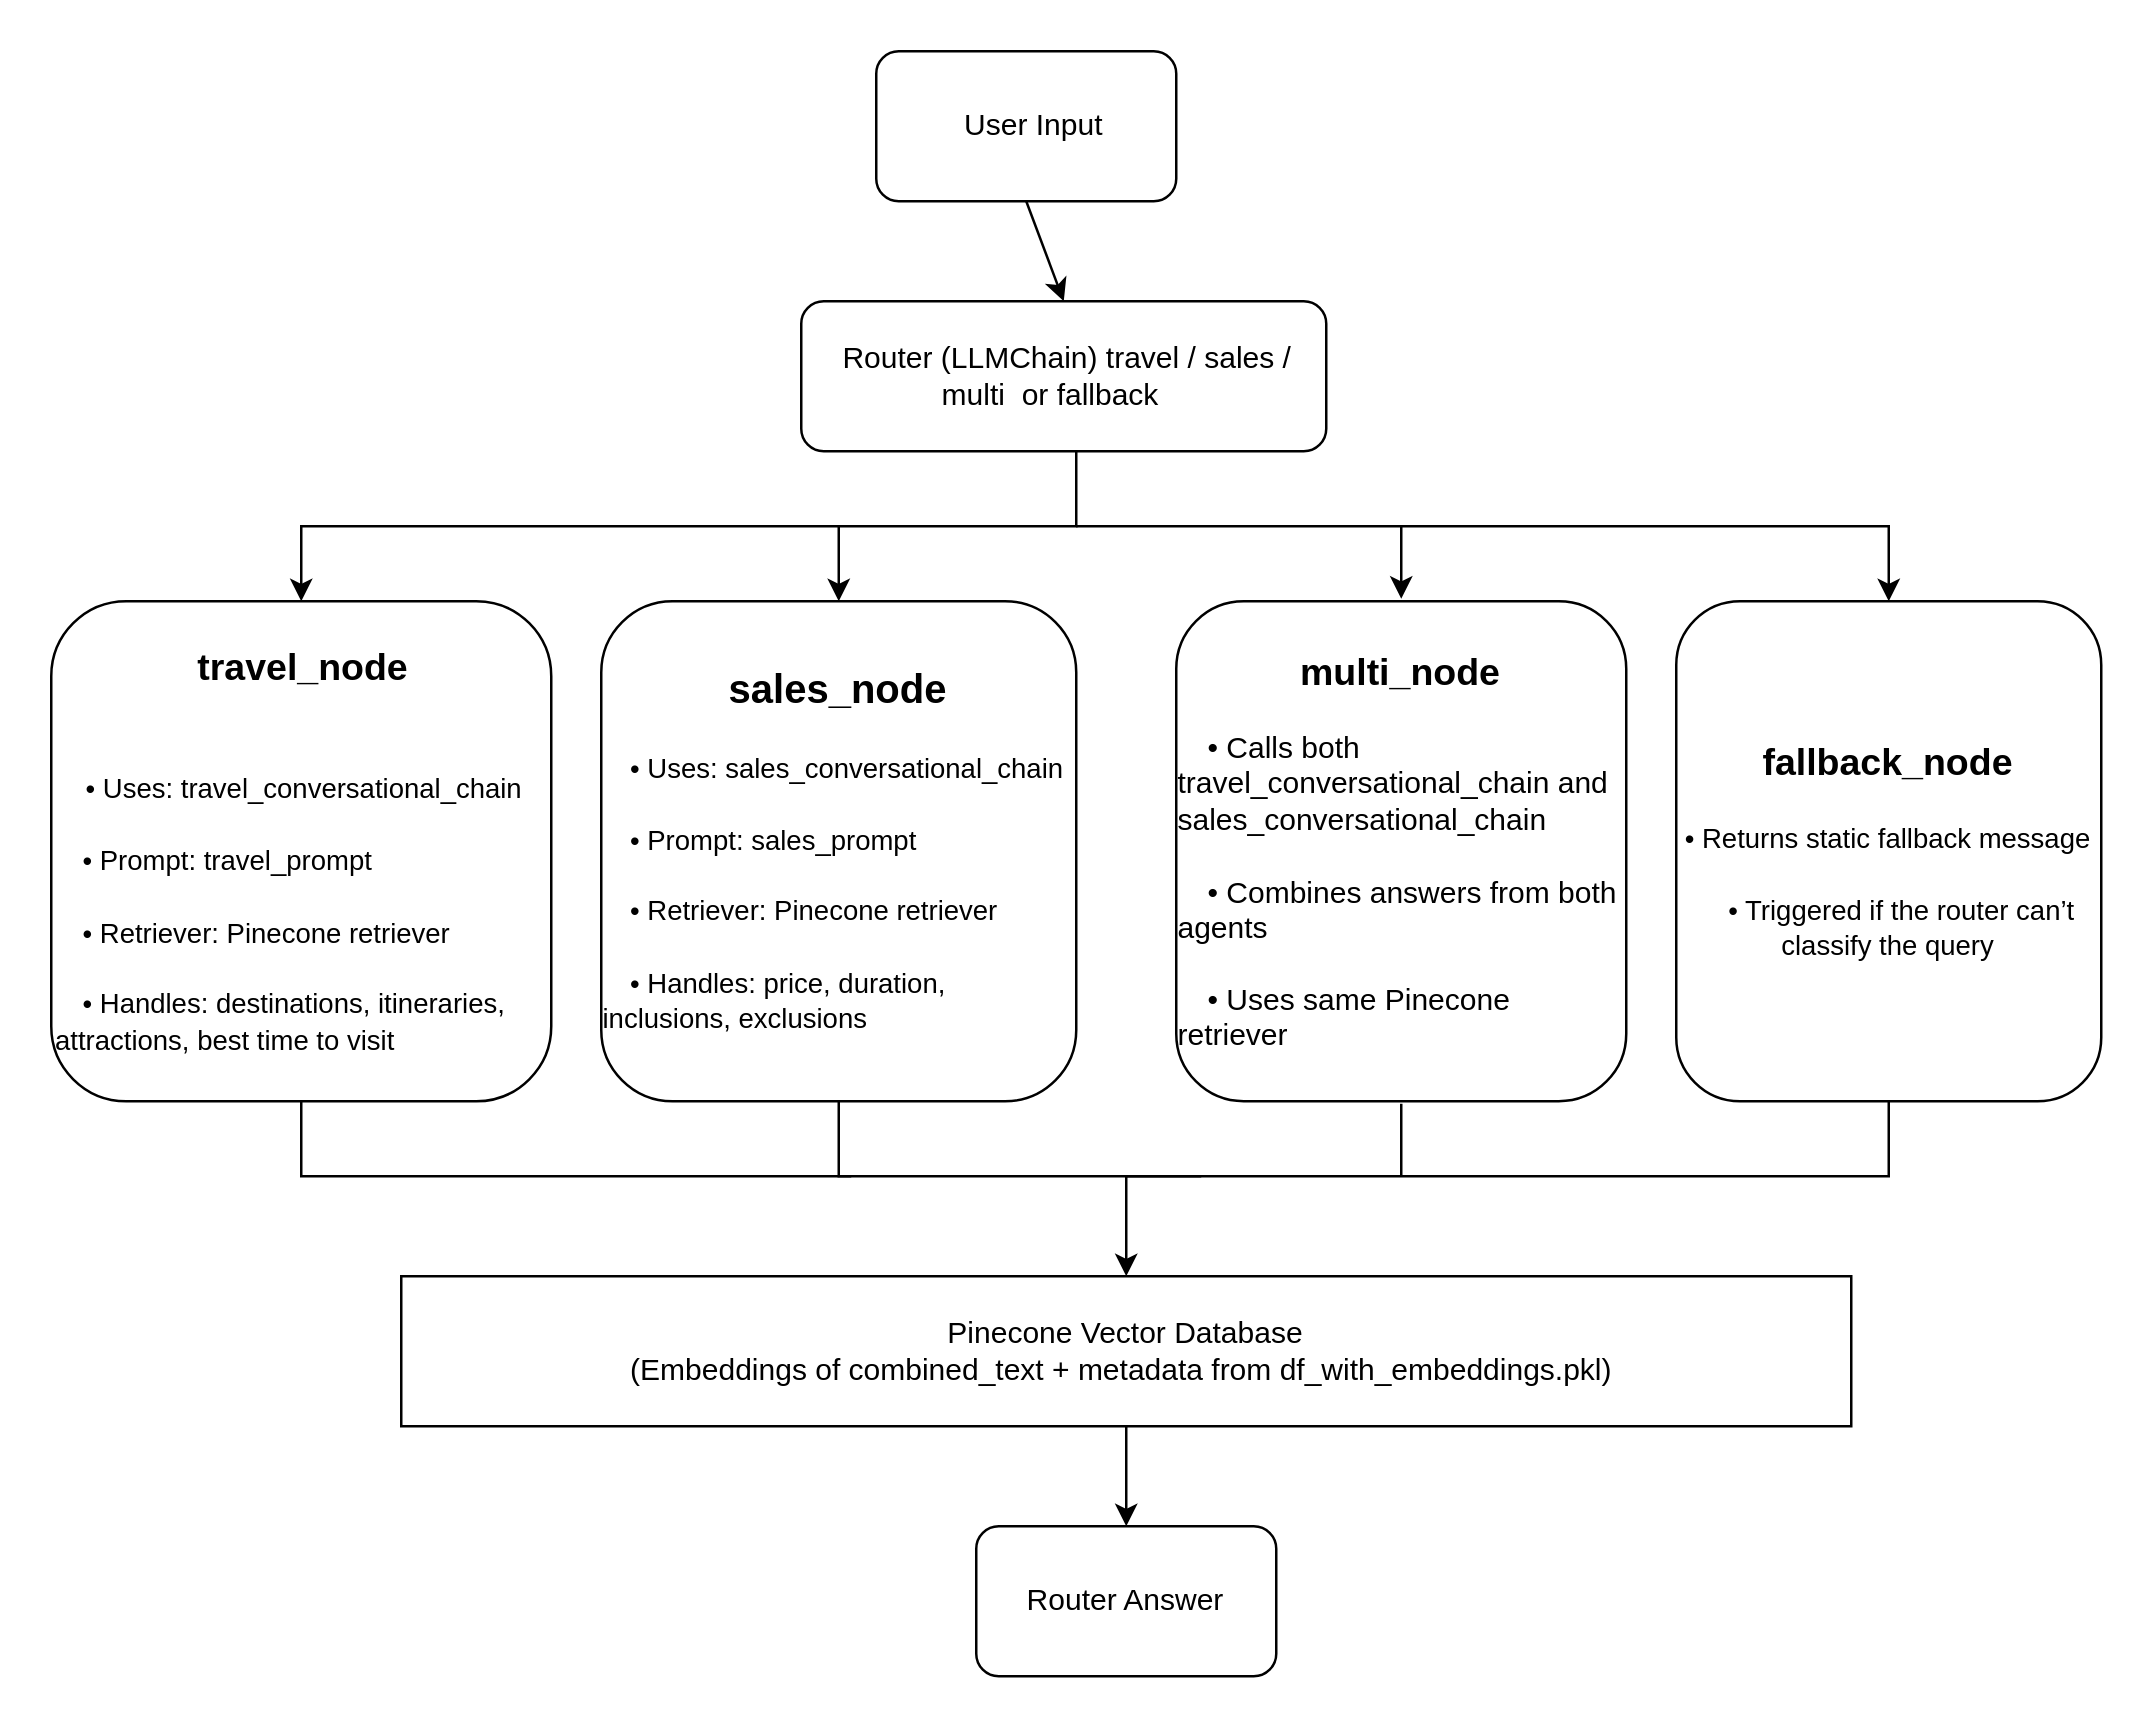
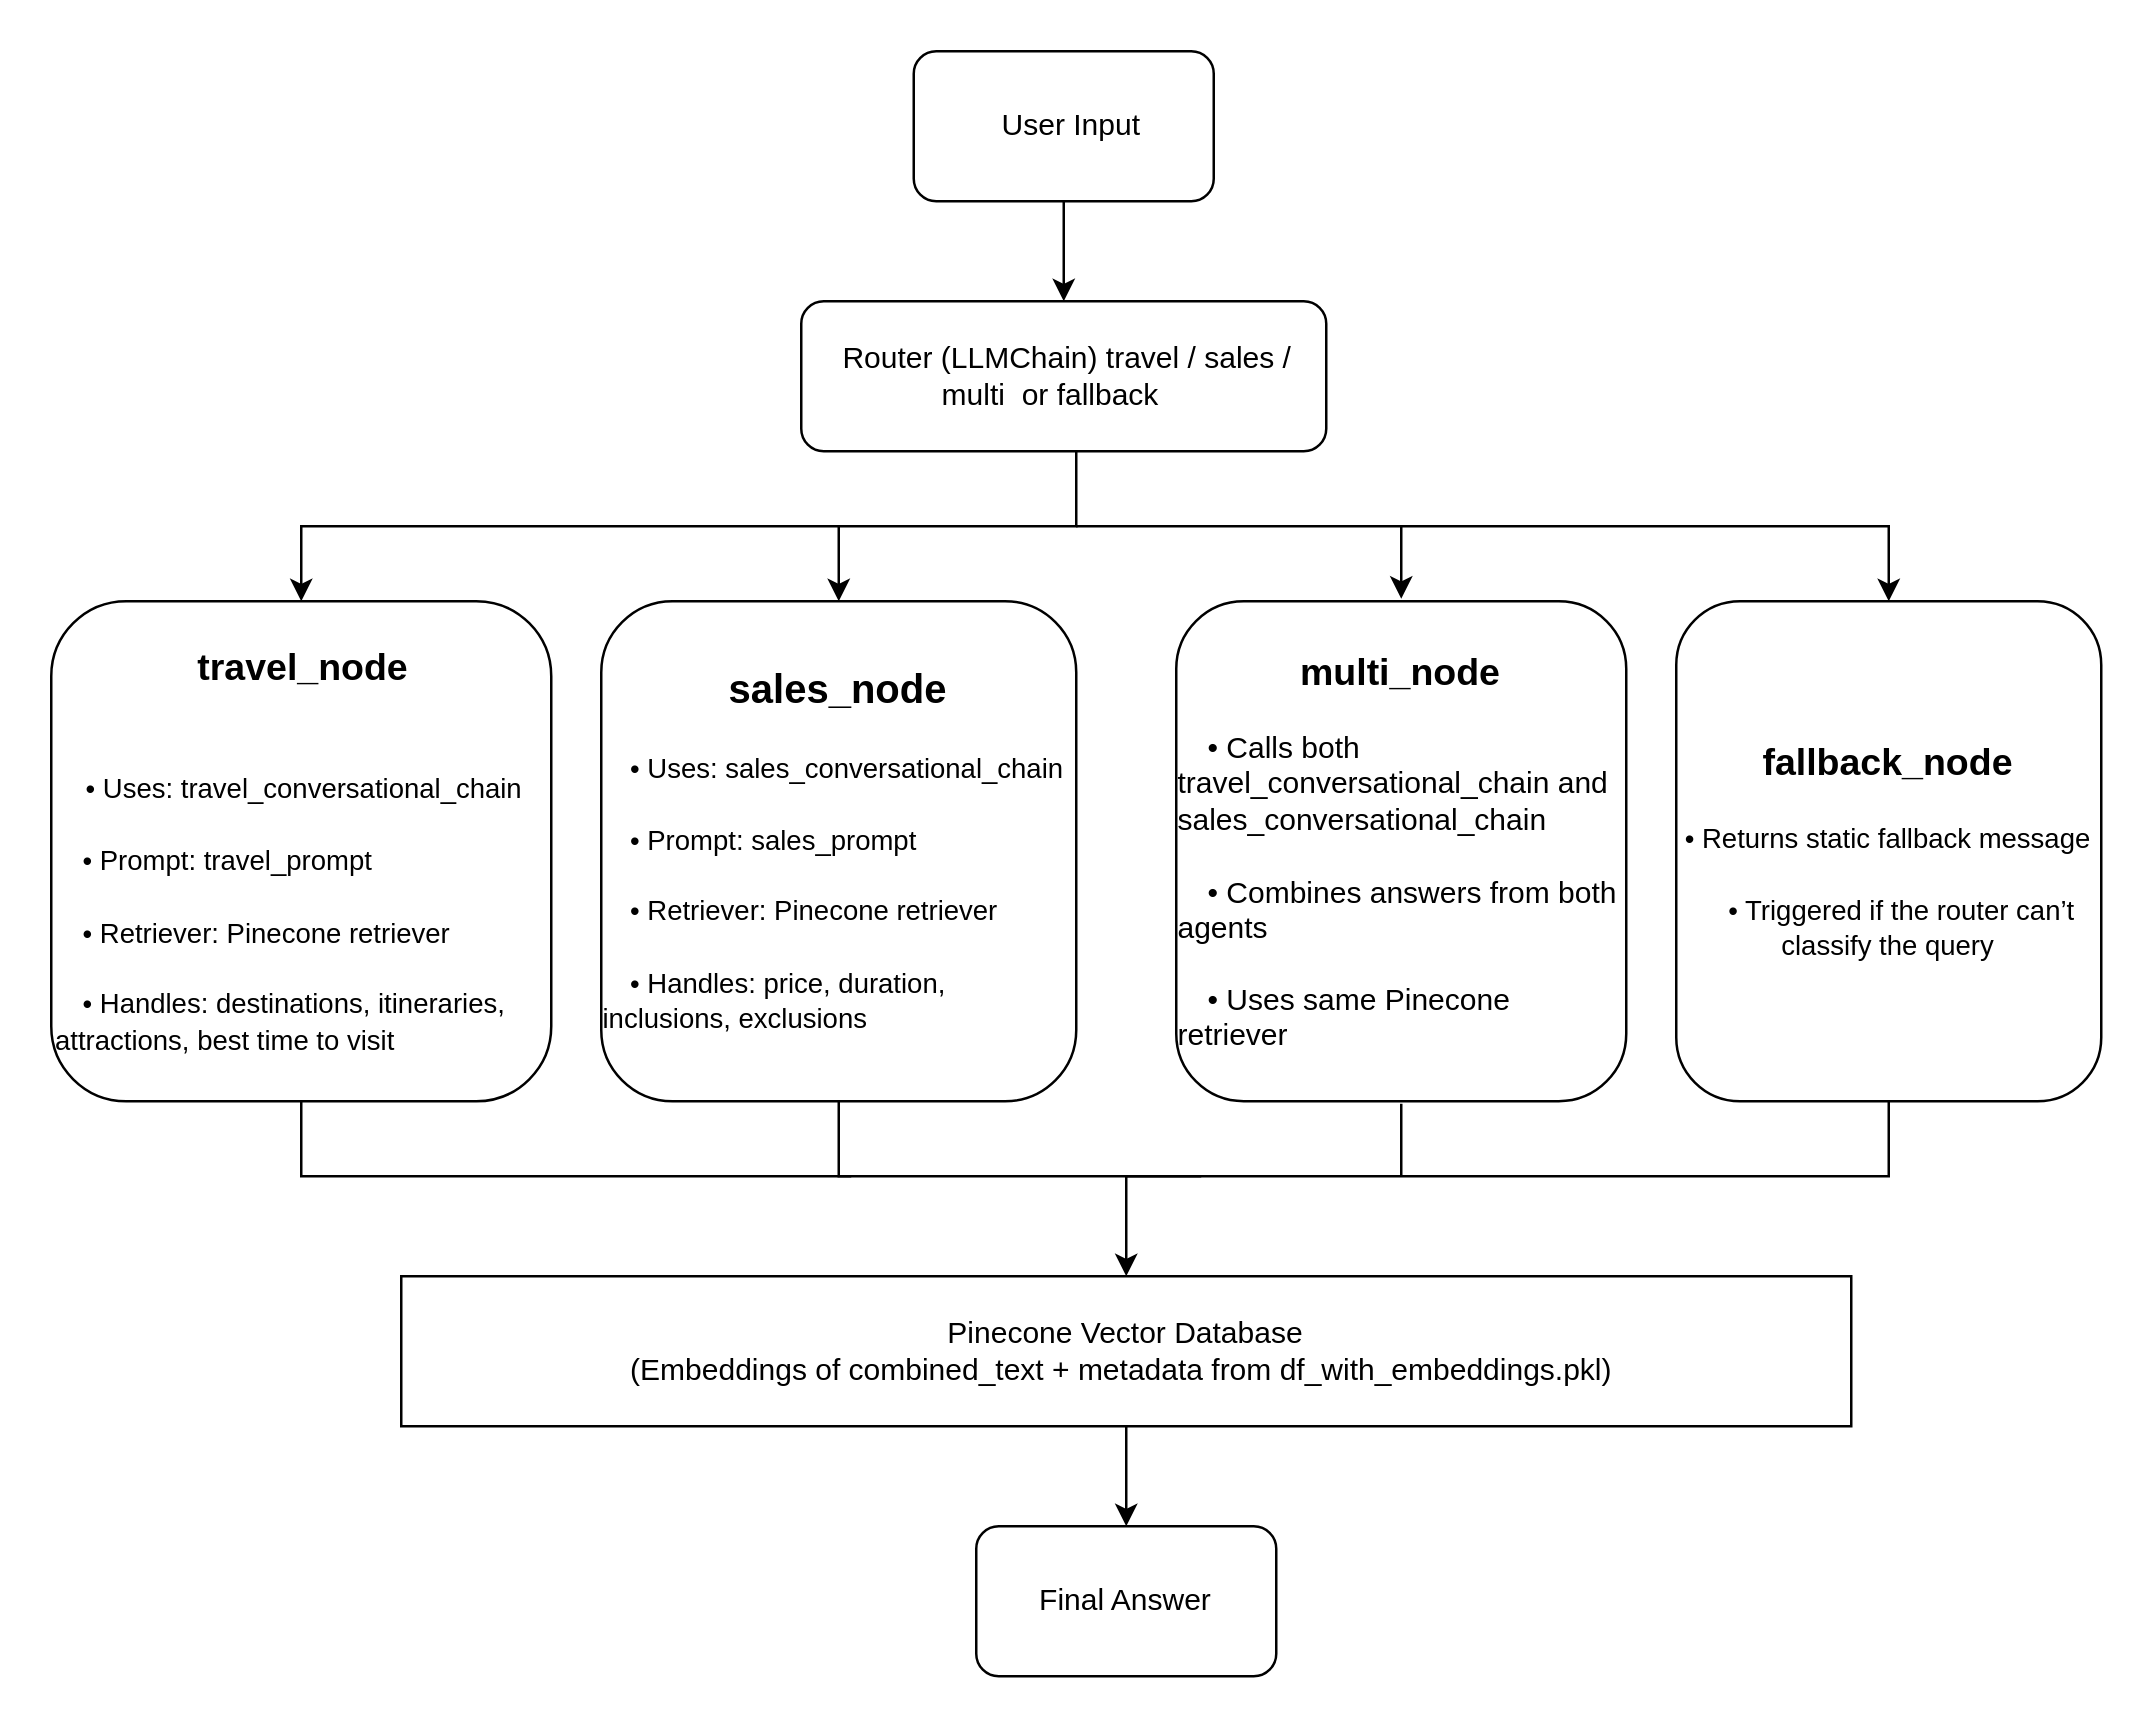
(1026, 126) -> (1064, 126)
(1126, 1601) -> (1126, 1601)
